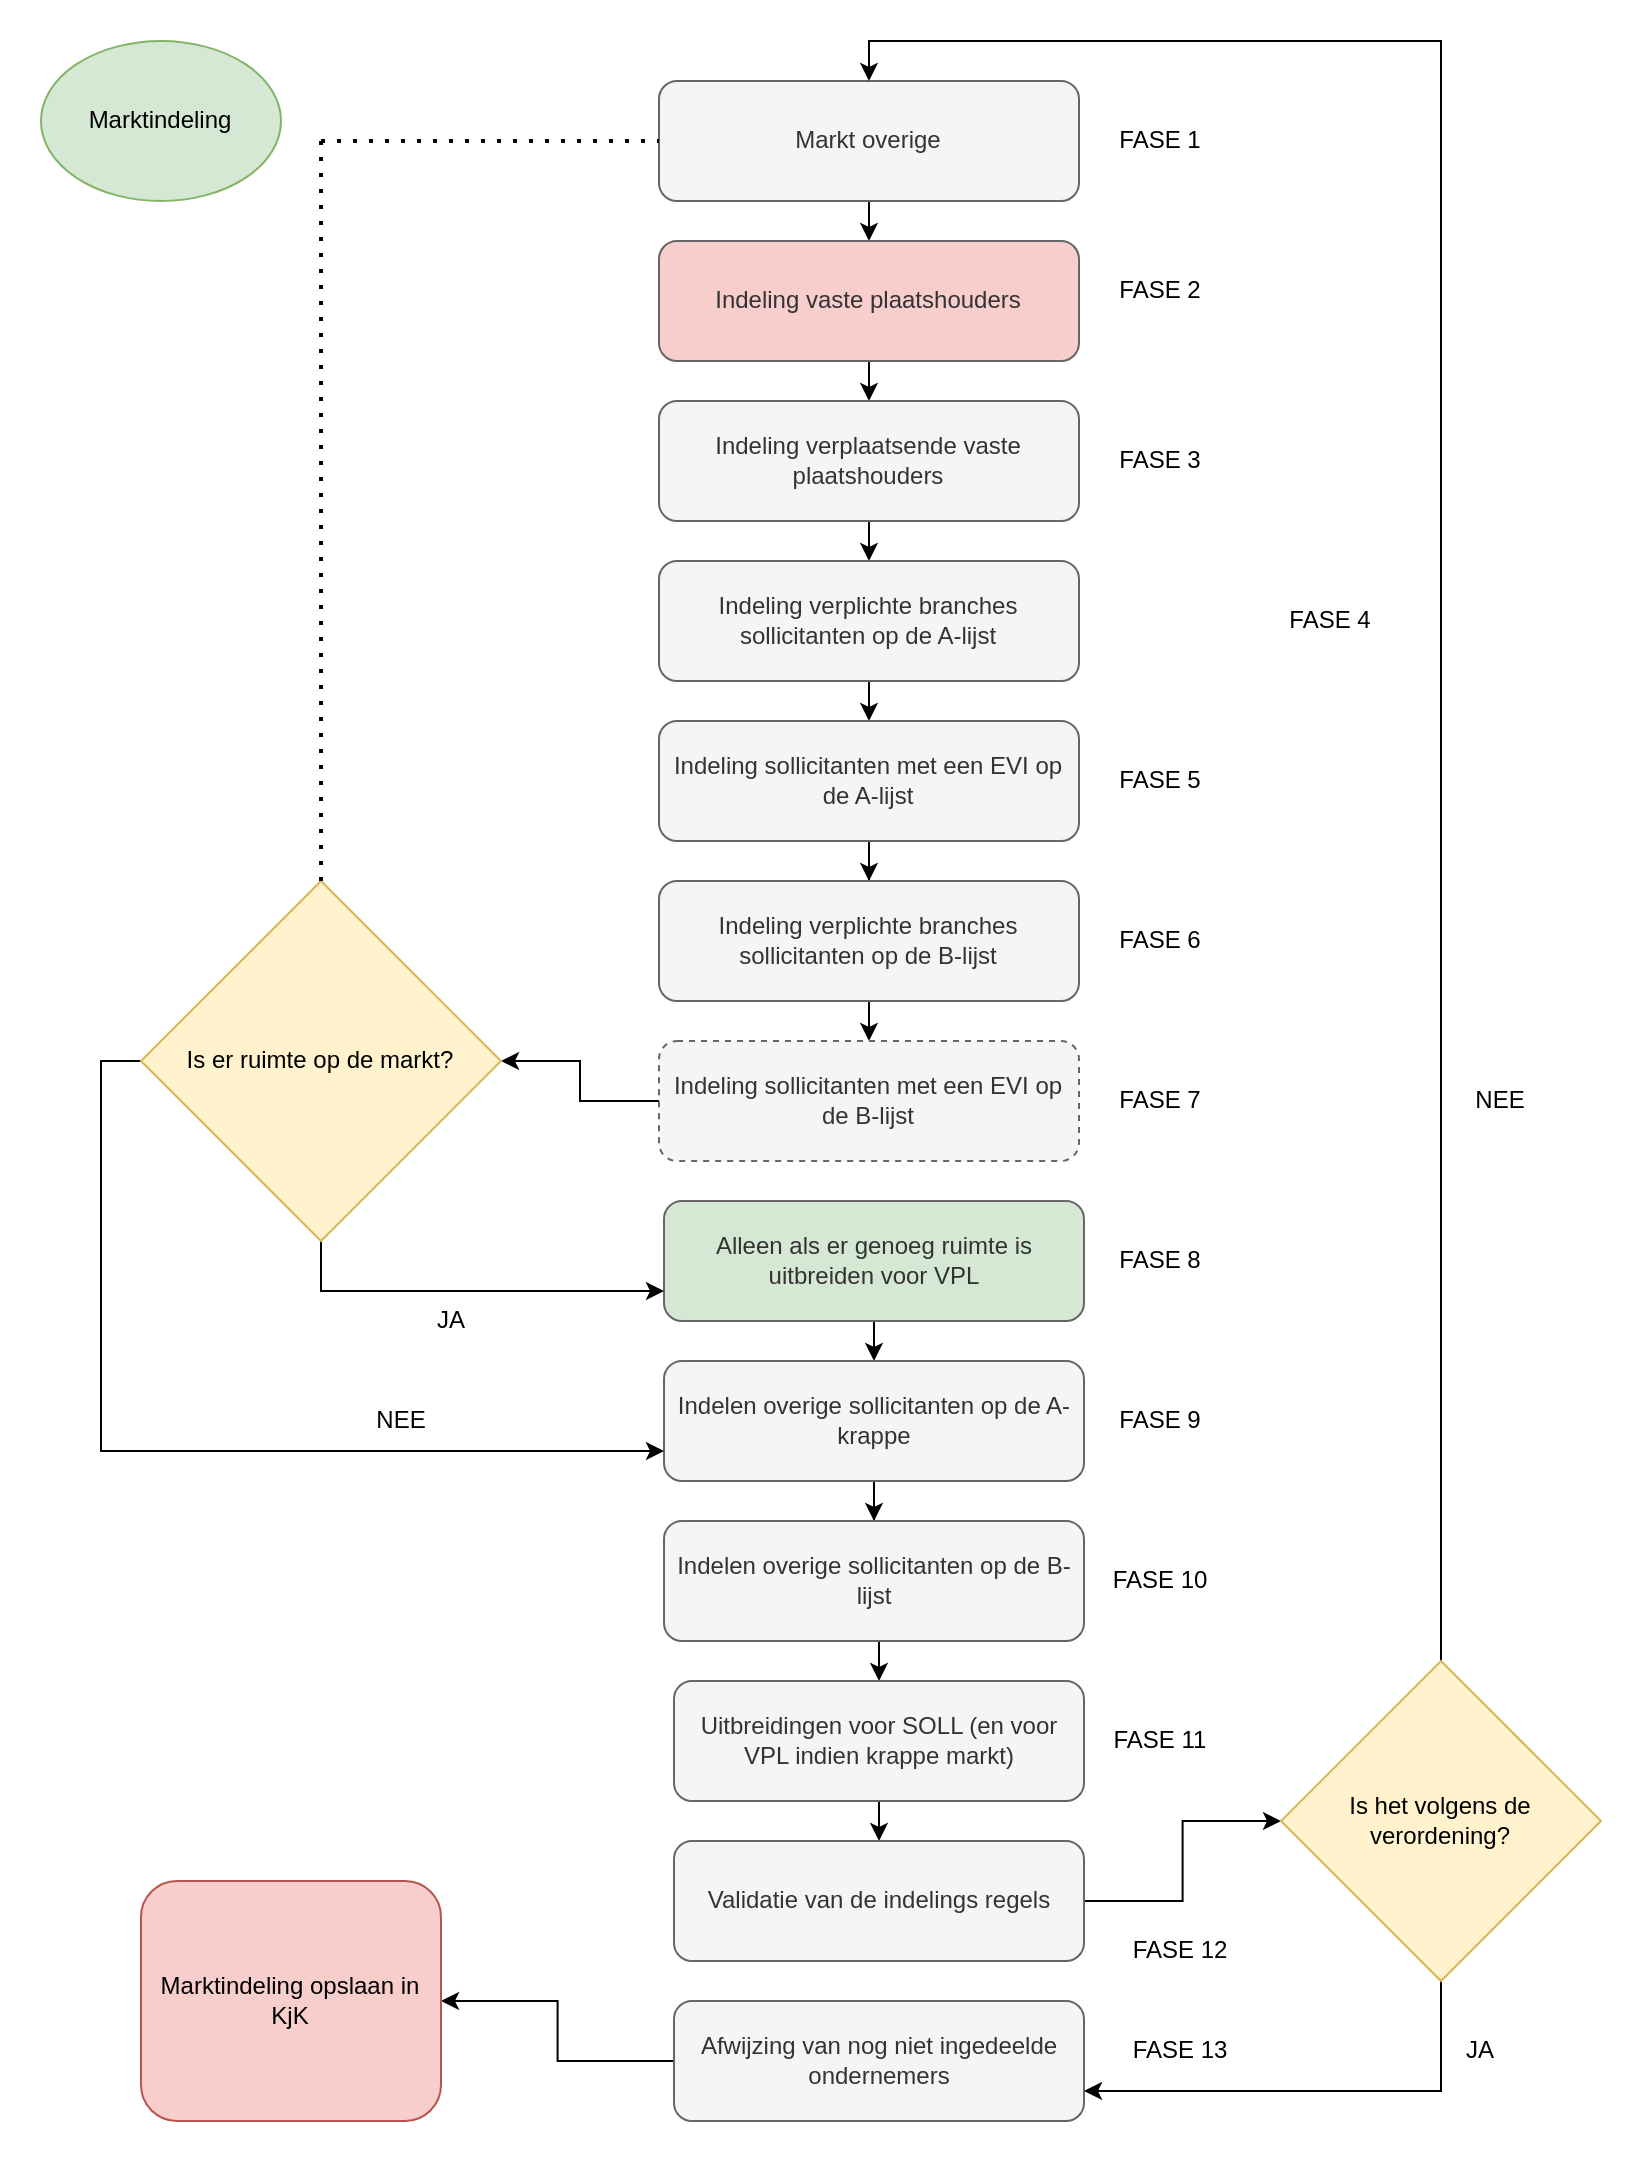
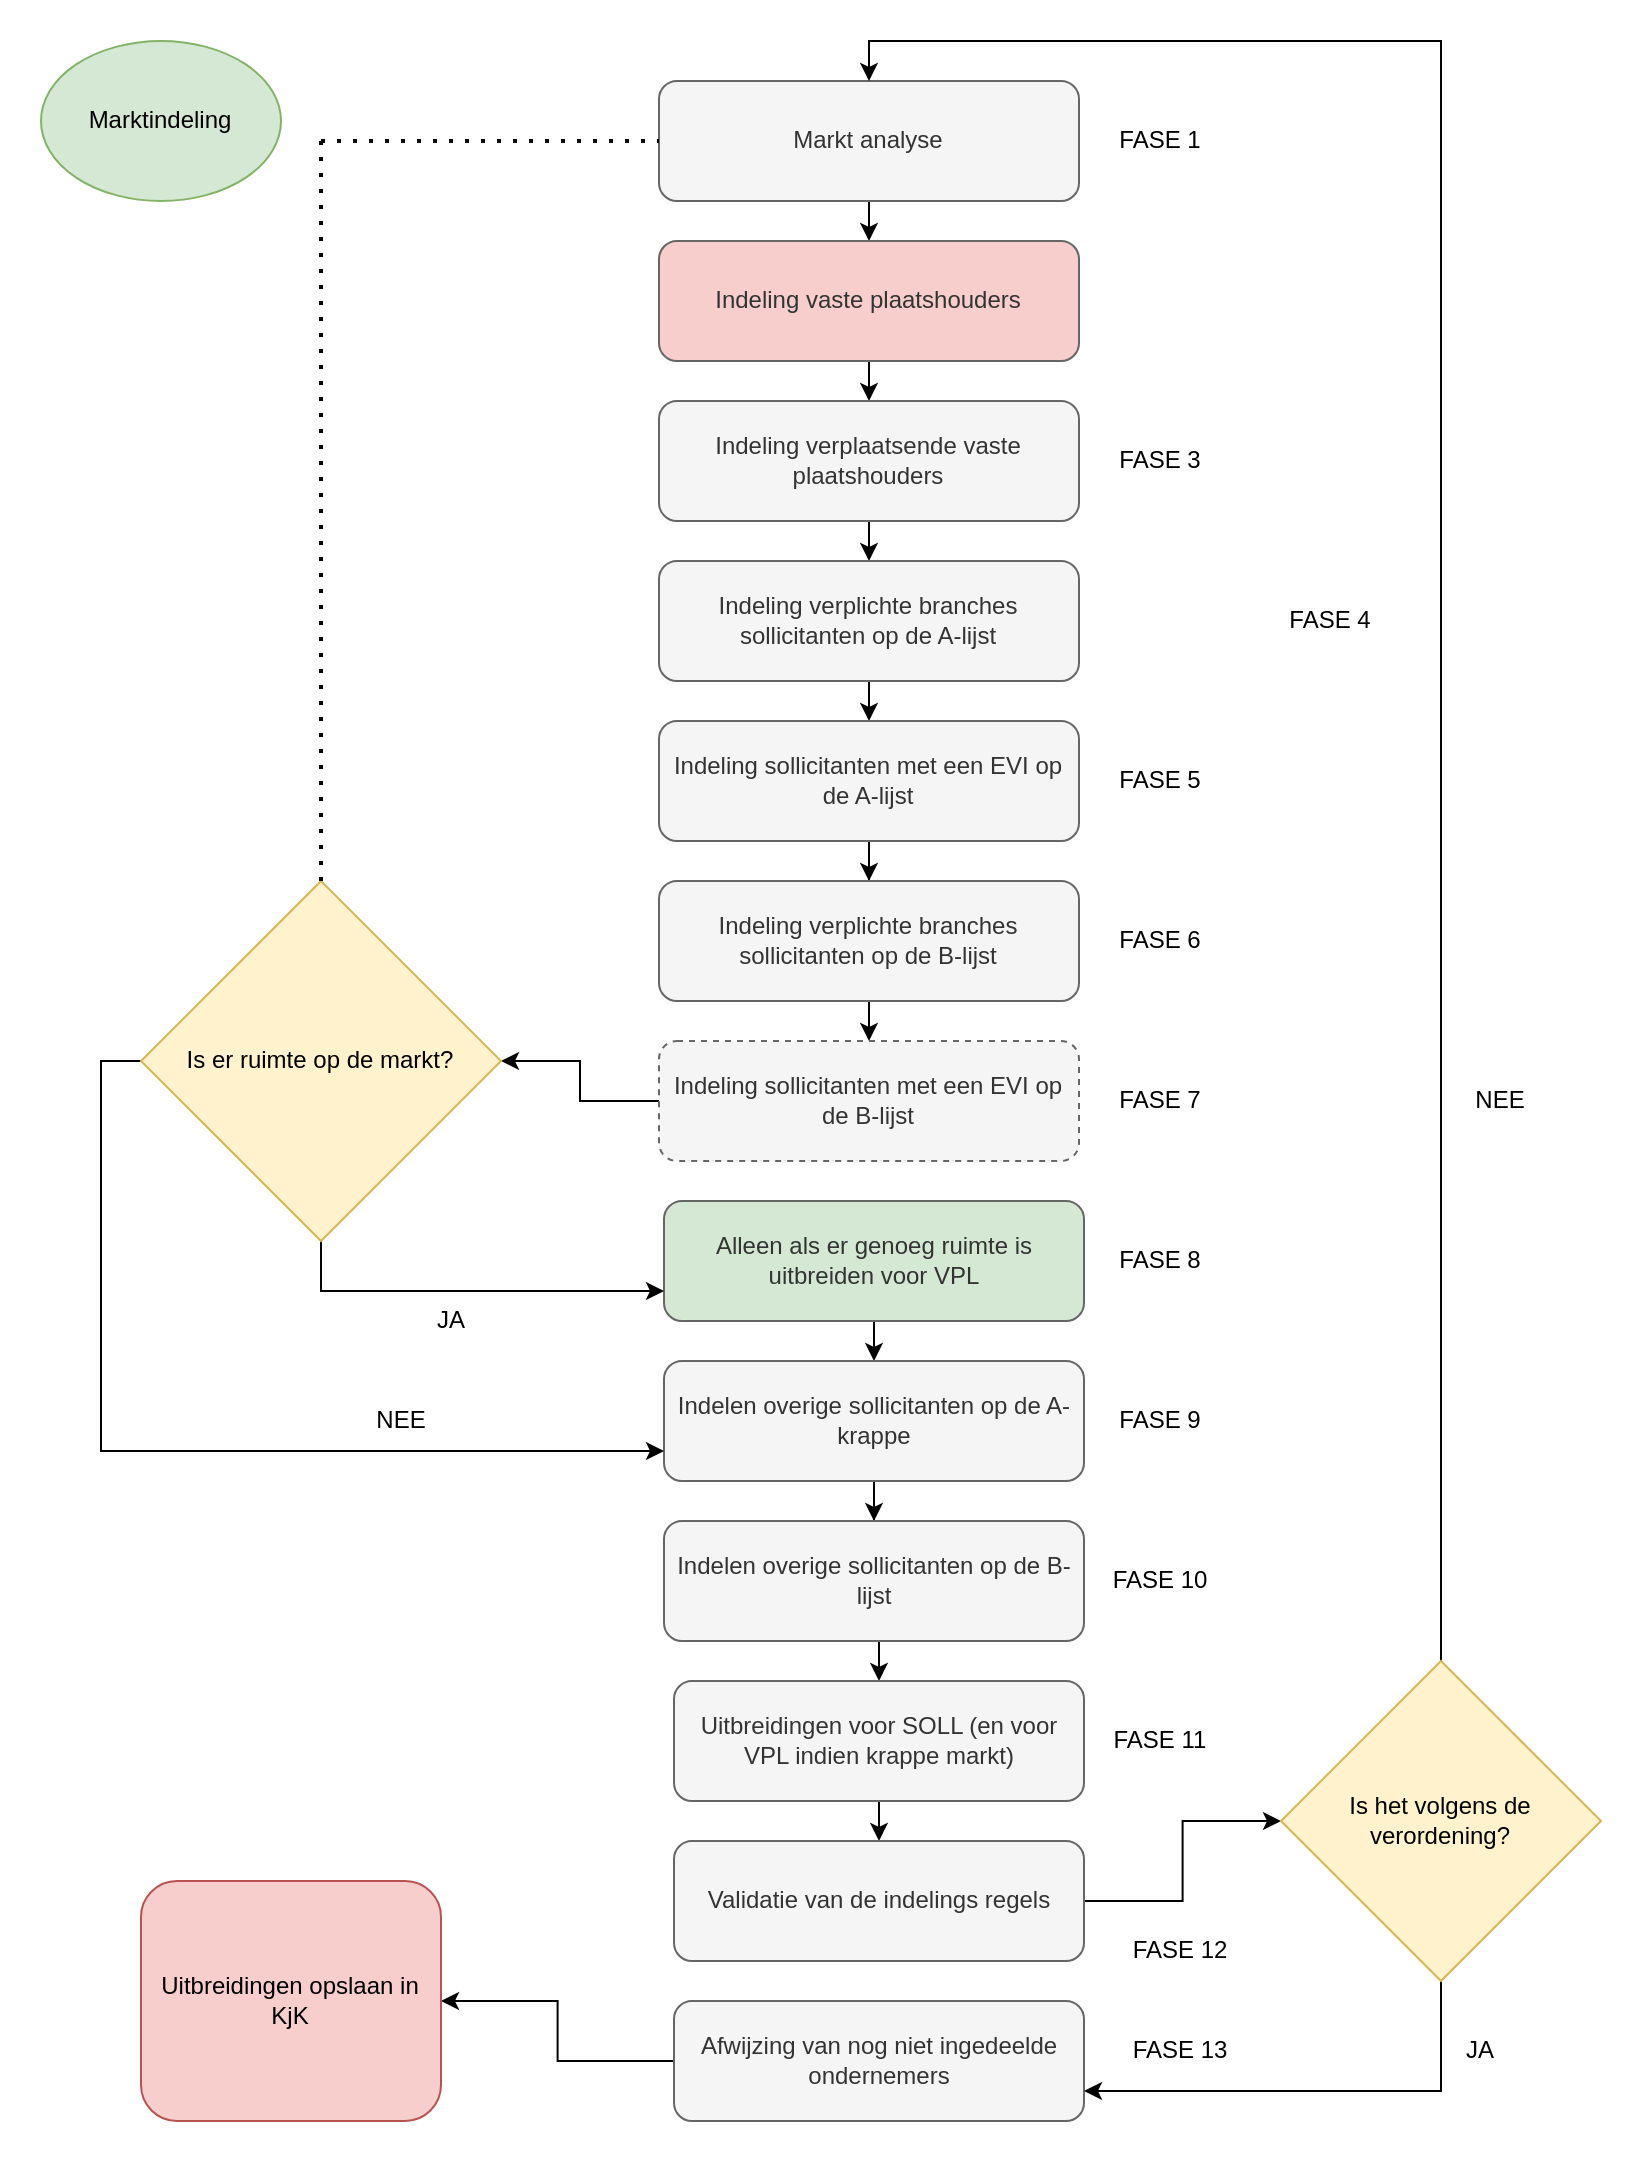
(869, 141) -> (869, 141)
(1161, 291) -> none
(291, 2001) -> (291, 2001)
